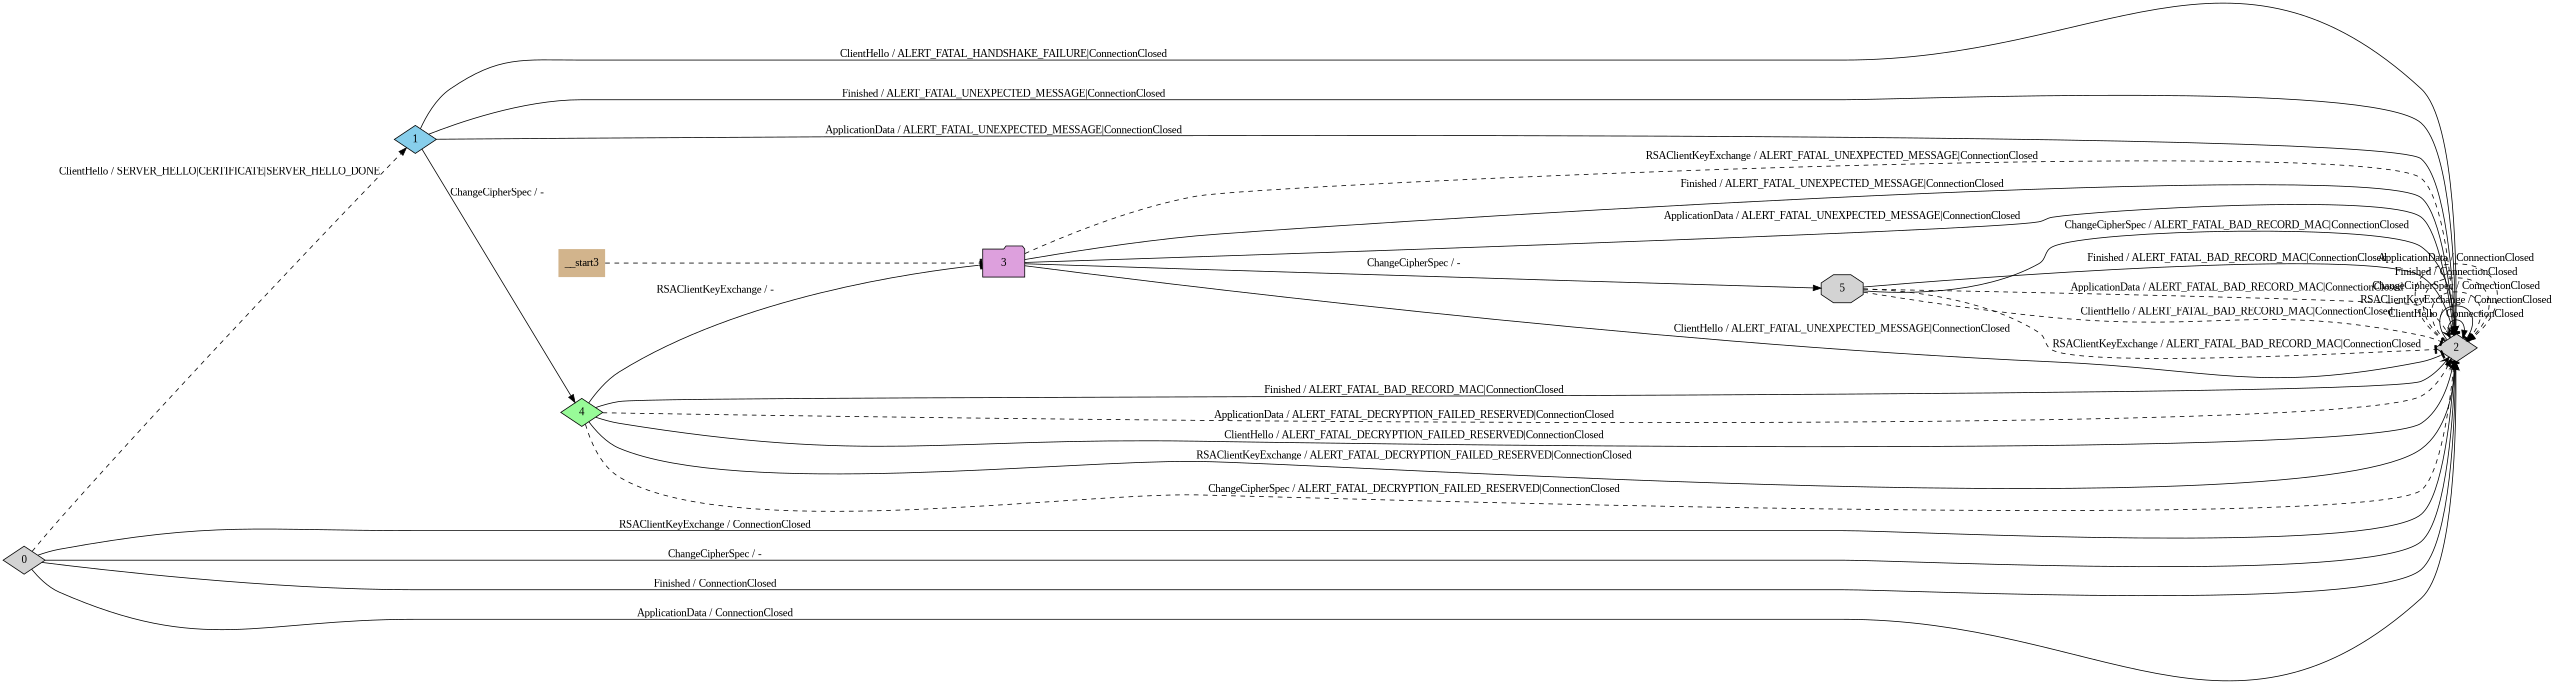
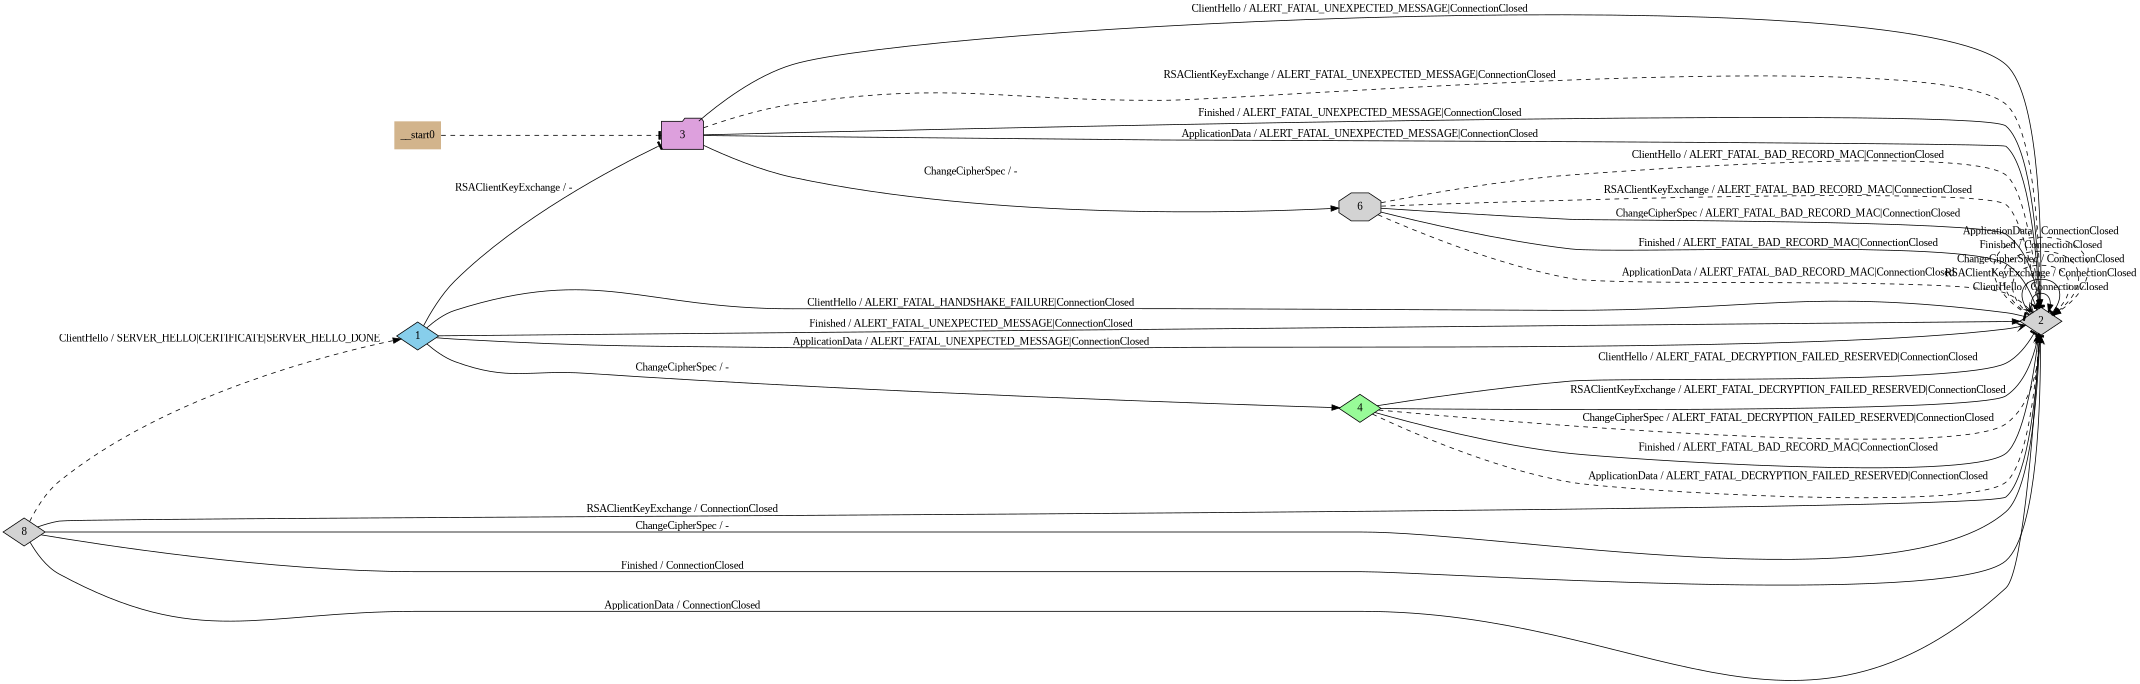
(582, 263) -> (418, 135)
(1842, 289) -> (1360, 207)
(772, 306) -> (528, 221)
(24, 560) -> (24, 532)
